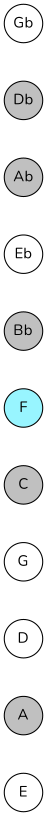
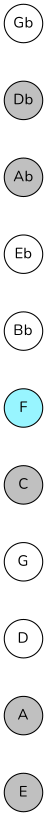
(23, 331) -> (23, 331)
(23, 792) -> (23, 792)
